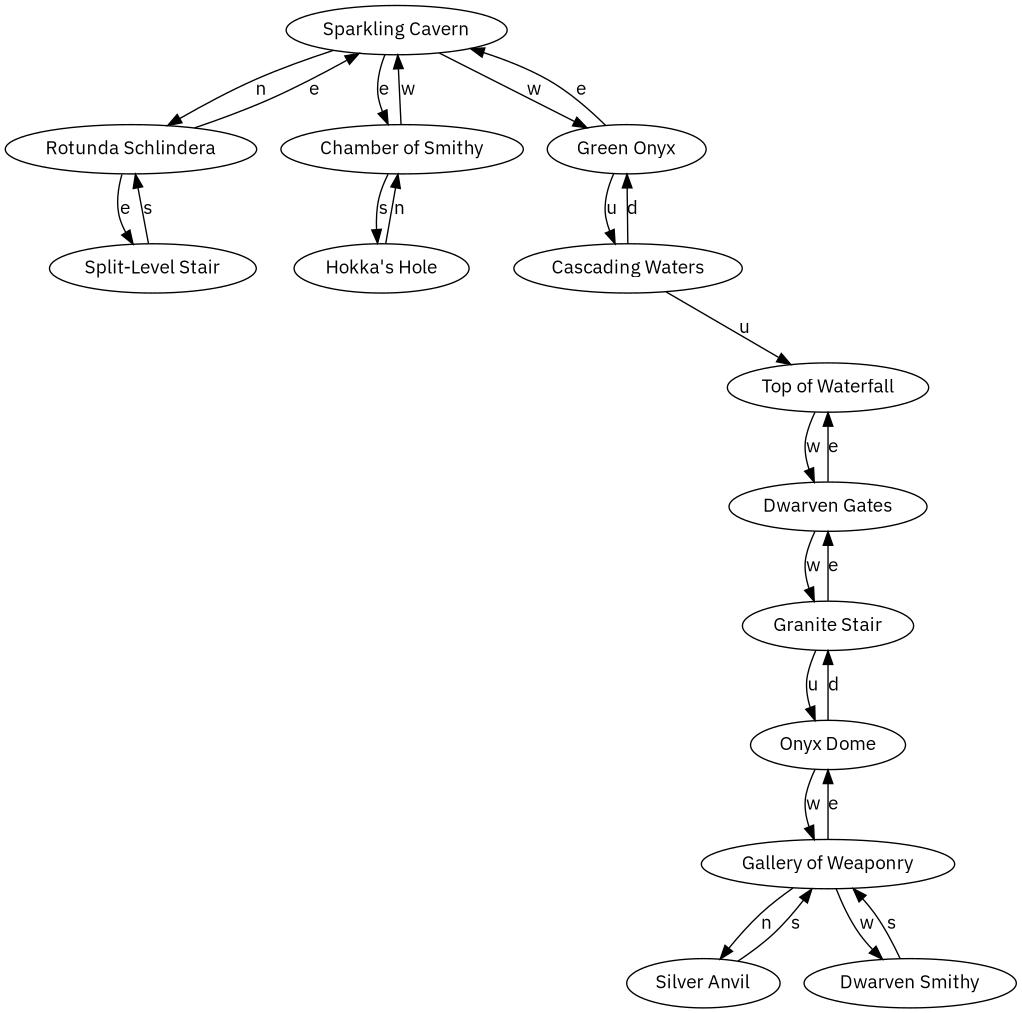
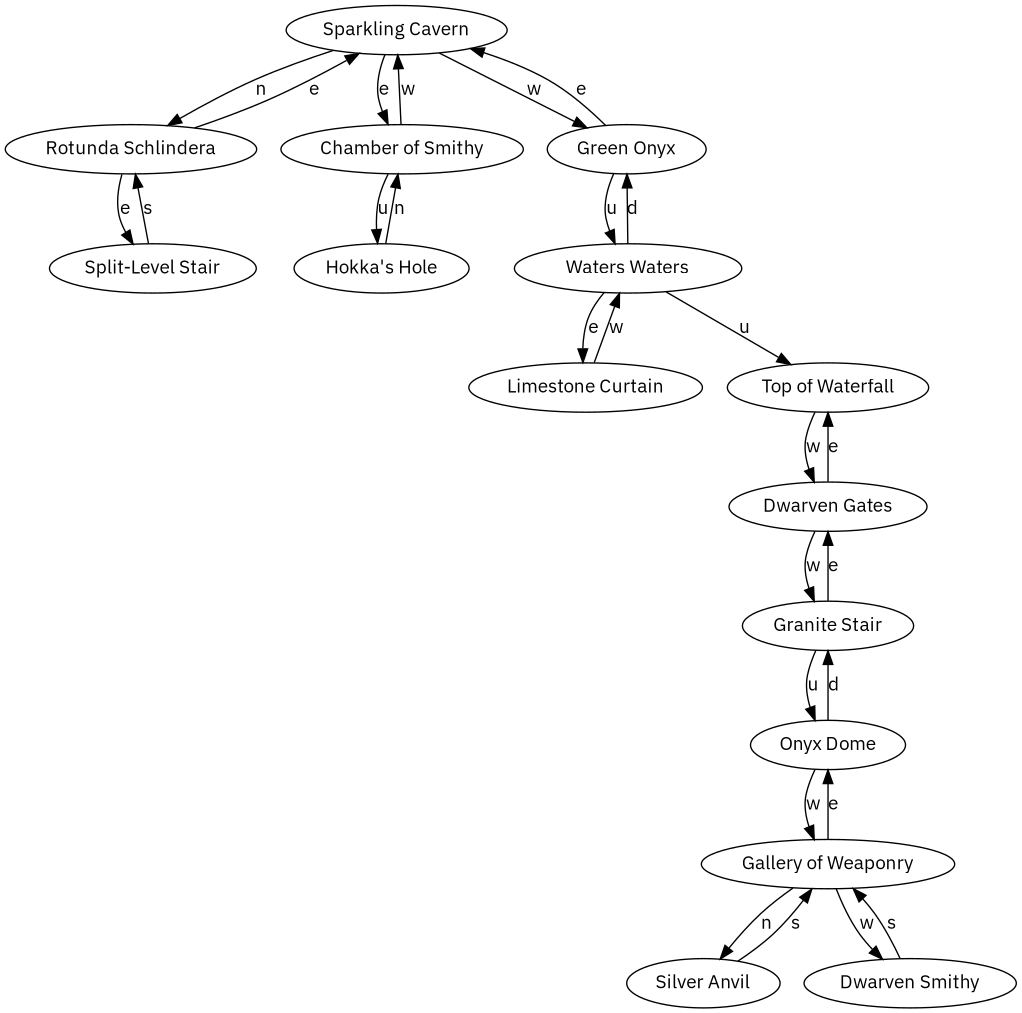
(384, 209) -> (384, 209)
(628, 268) -> (628, 268)
none -> (586, 388)
